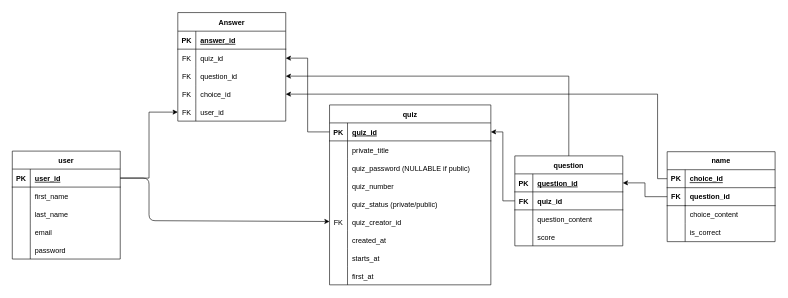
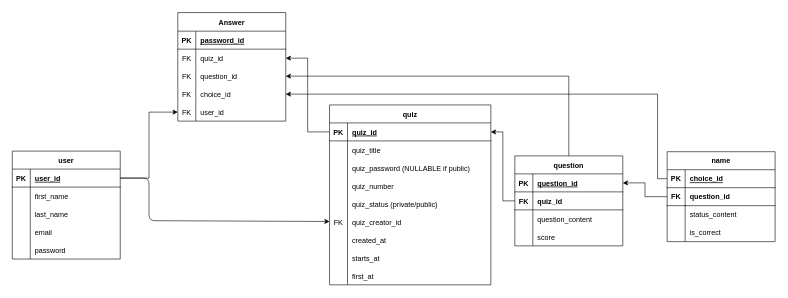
(218, 40) -> (222, 40)
(376, 150) -> (370, 150)
(717, 215) -> (718, 215)
